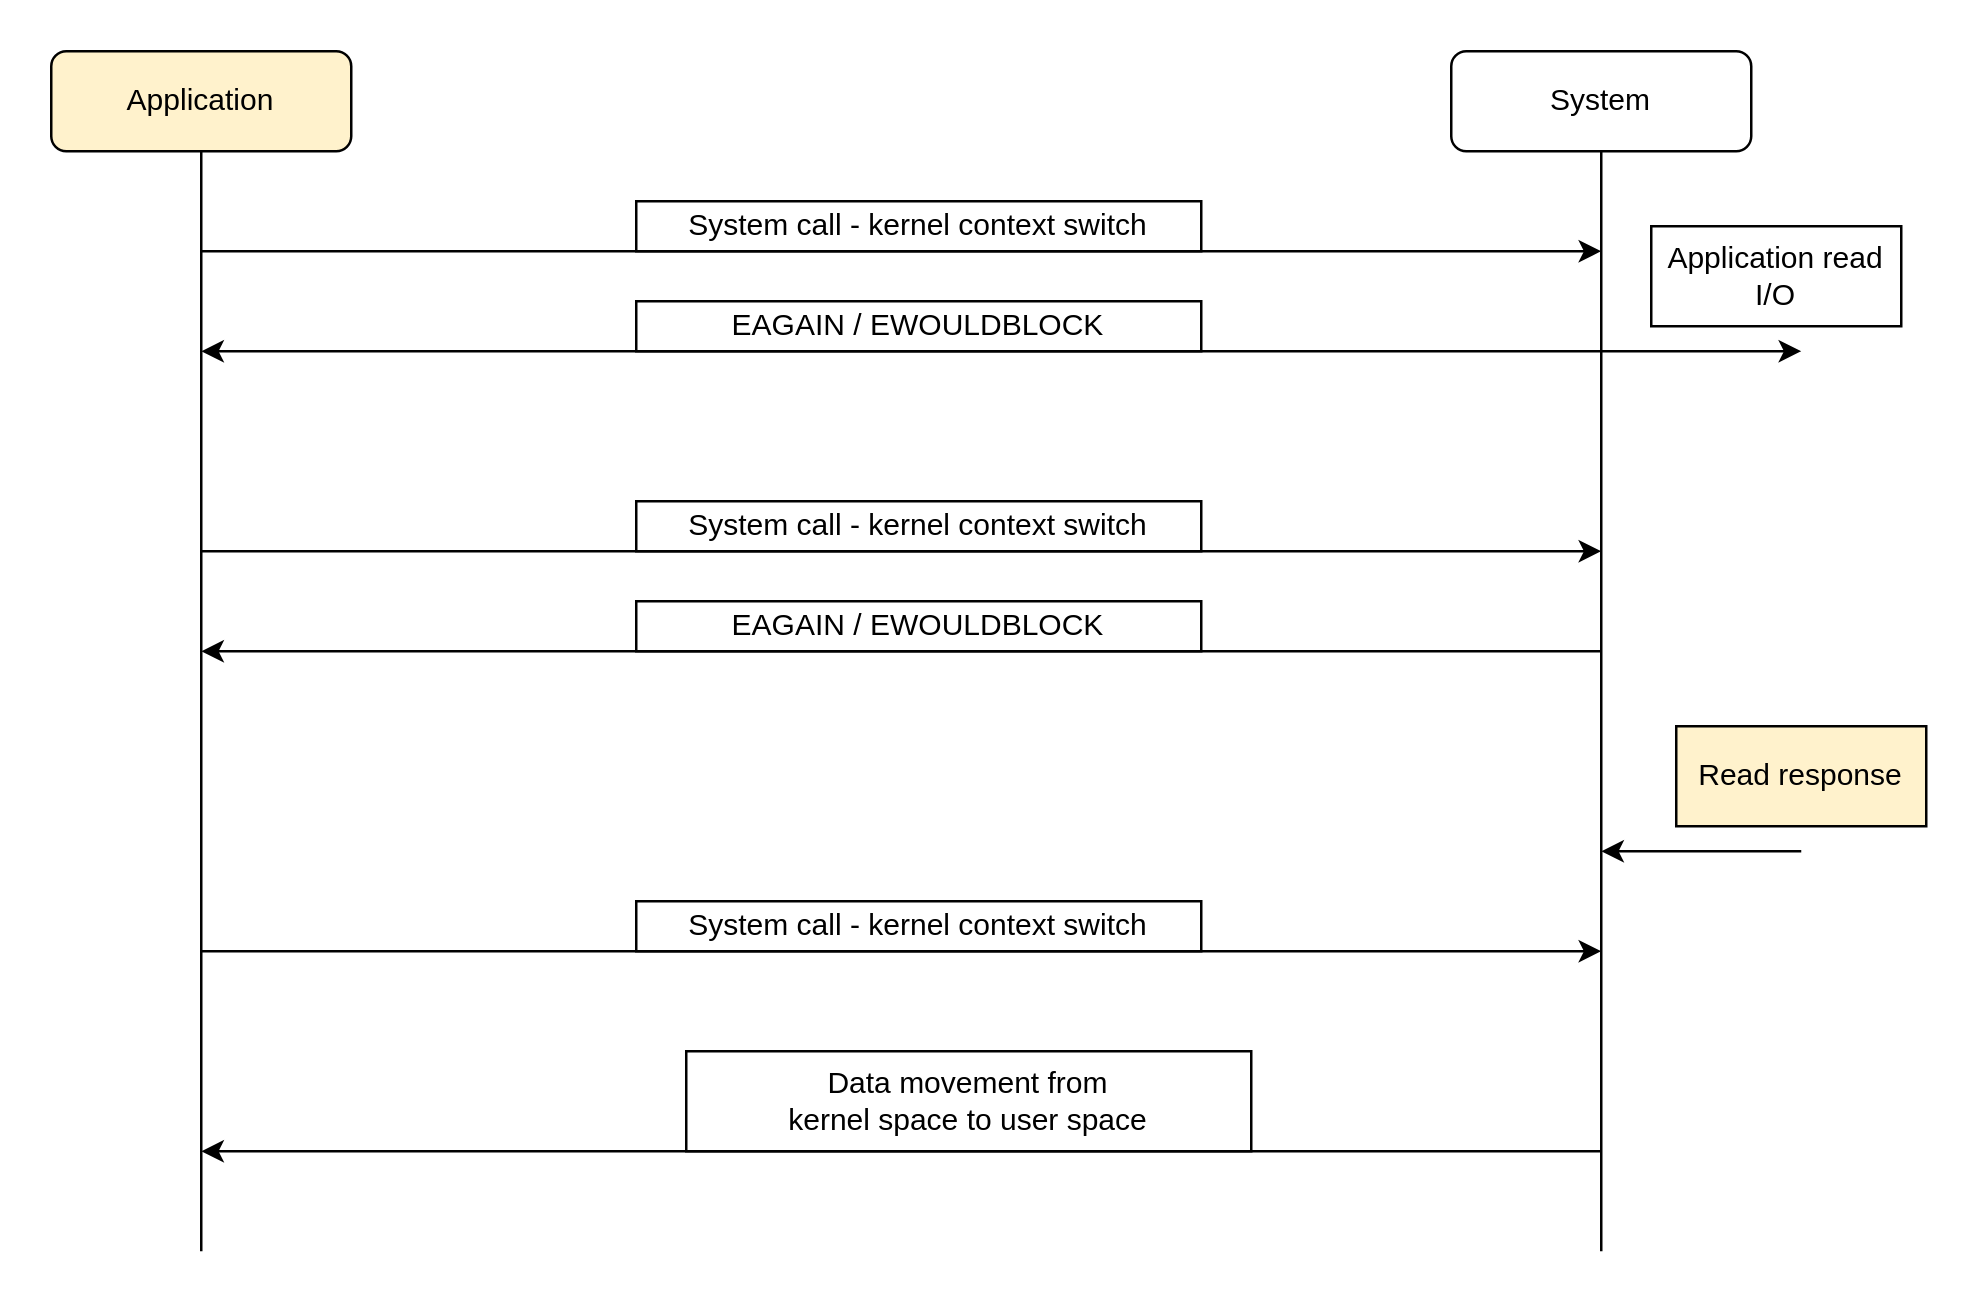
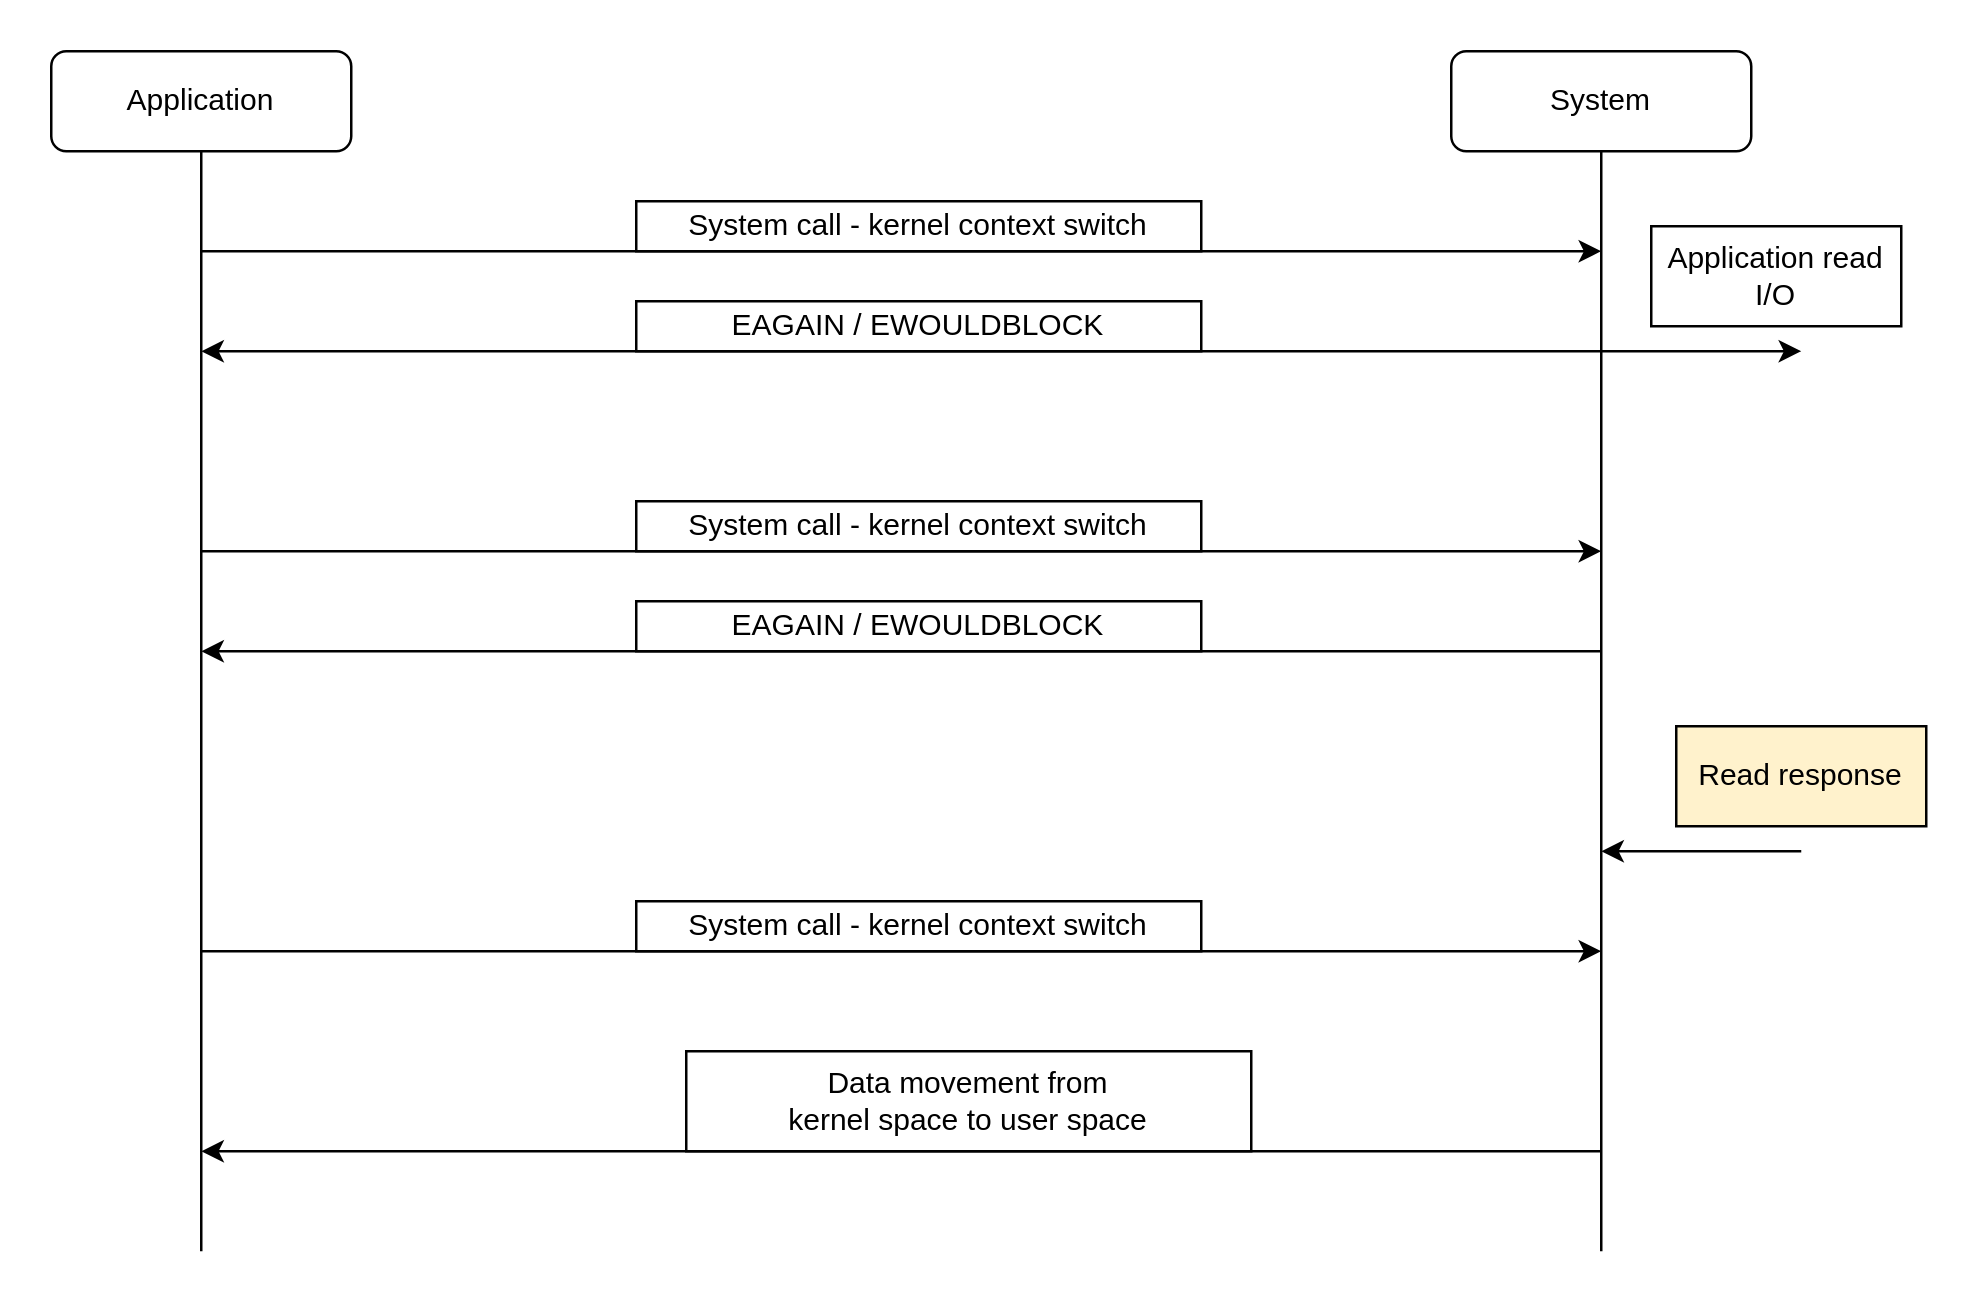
(201, 101) -> (201, 101)
